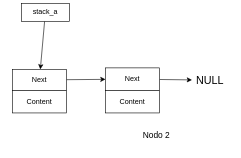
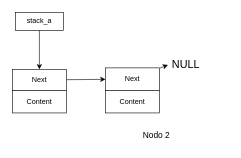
(45, 12) -> (39, 21)
(210, 80) -> (186, 65)
